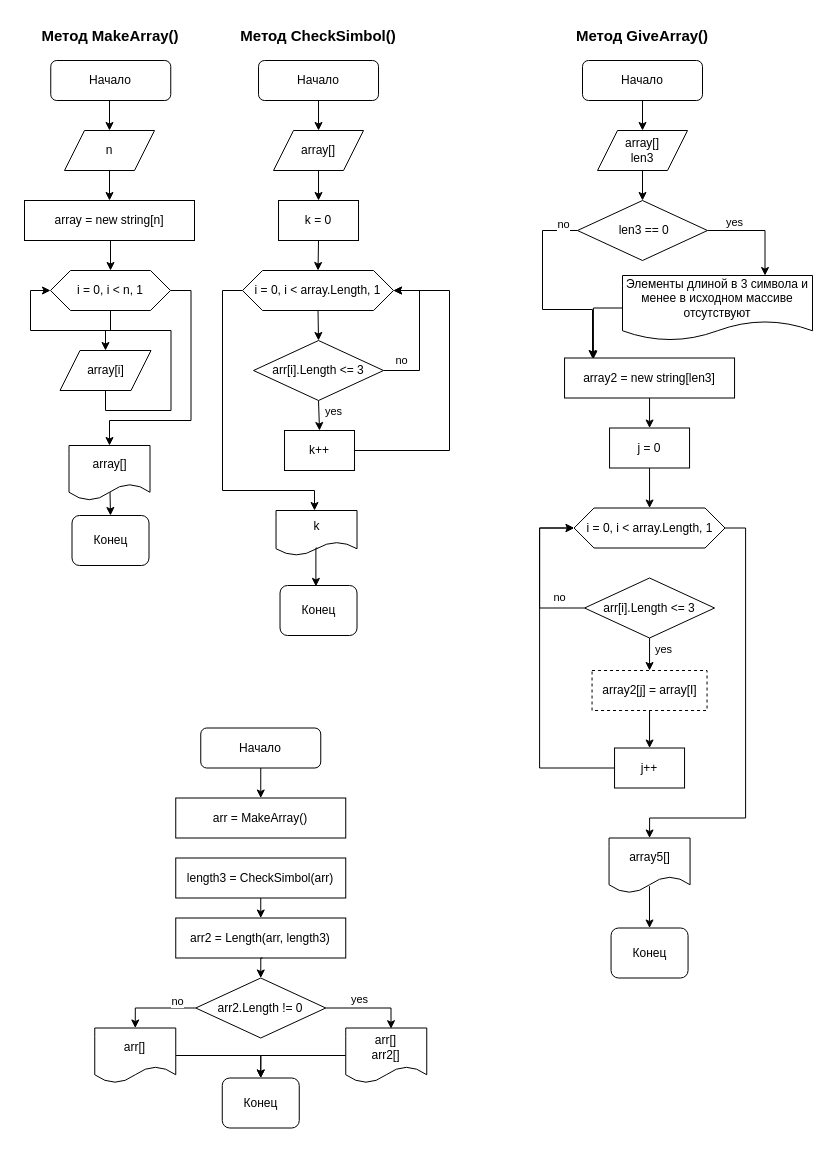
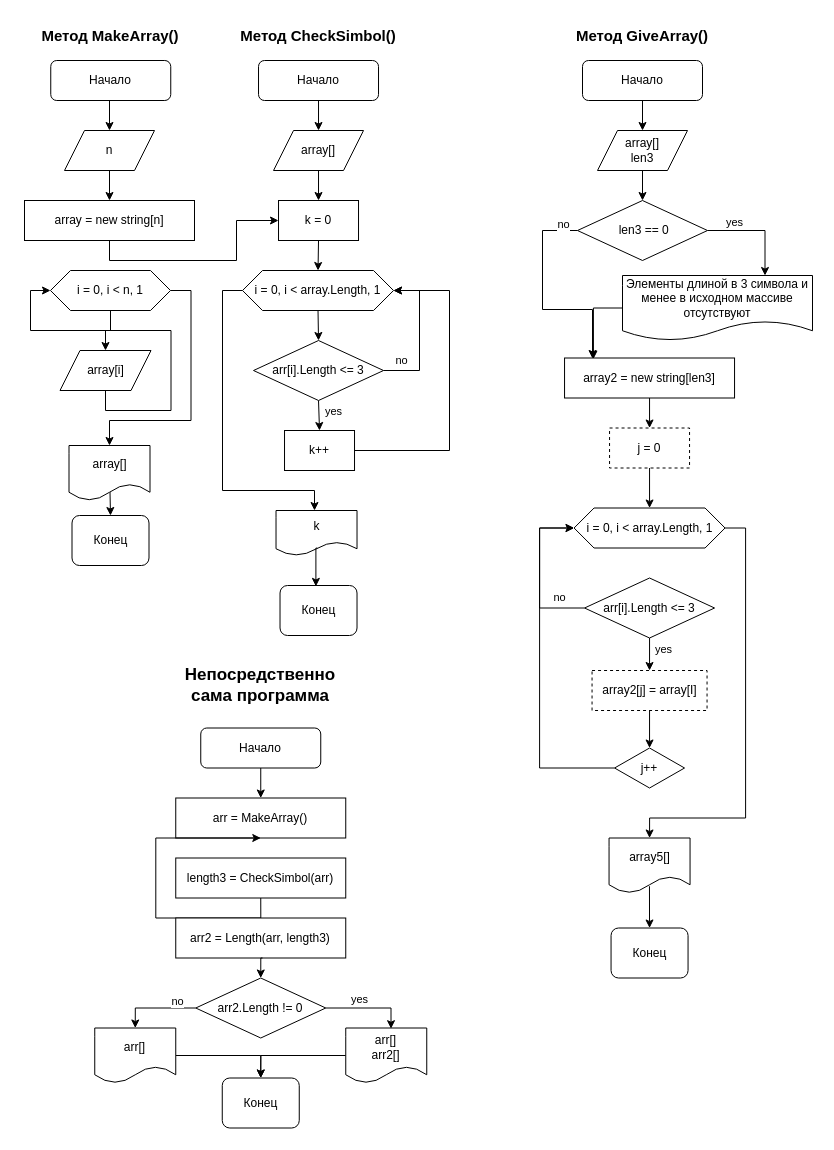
(111, 252) -> (201, 261)
(650, 448) -> (650, 448)
none -> (261, 686)
(650, 768) -> (650, 768)
(261, 910) -> (156, 878)
